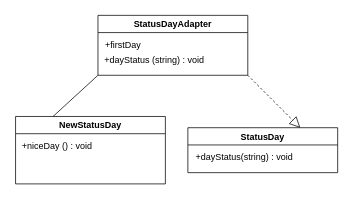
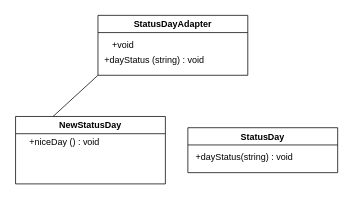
(125, 45) -> (125, 45)
(281, 108) -> none
(57, 147) -> (64, 143)
